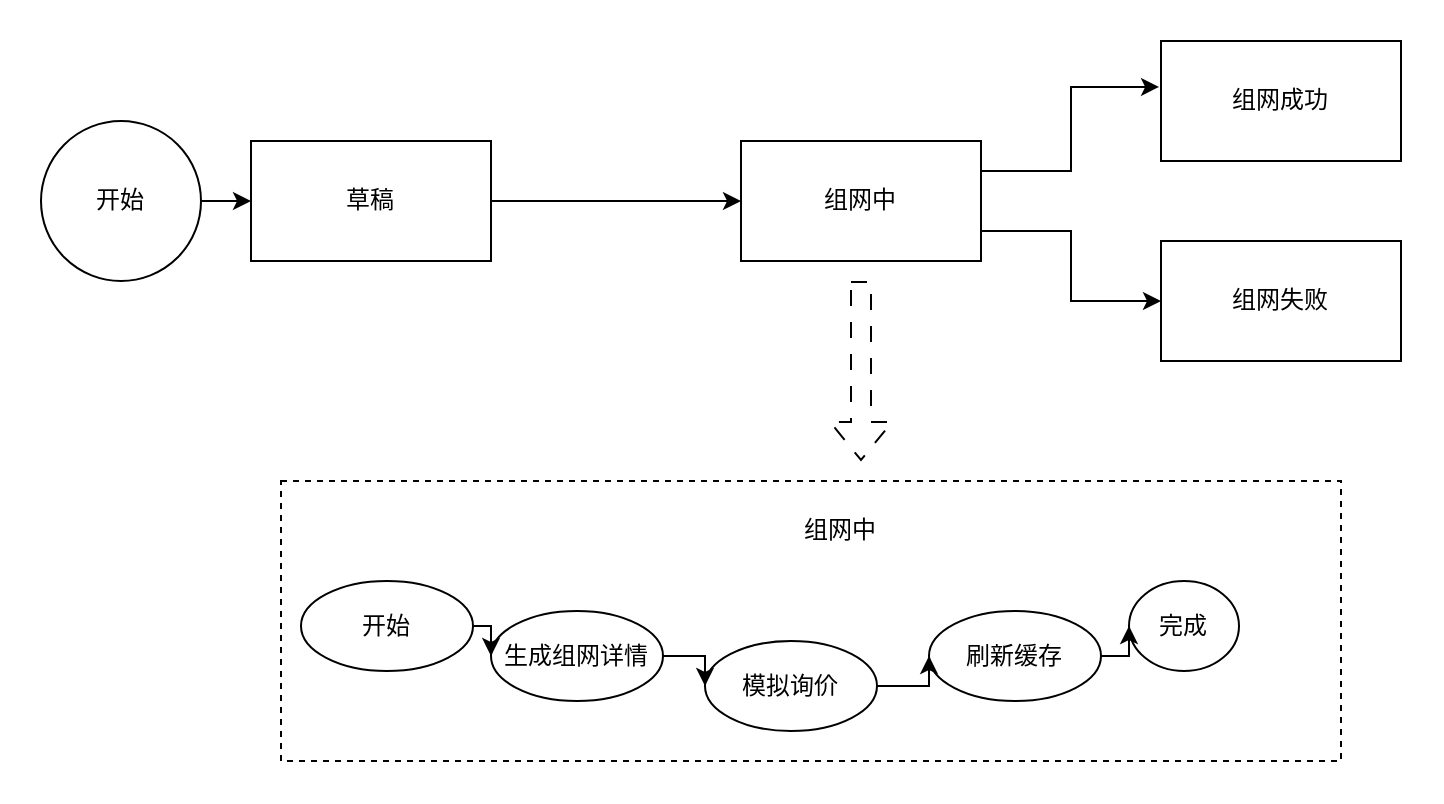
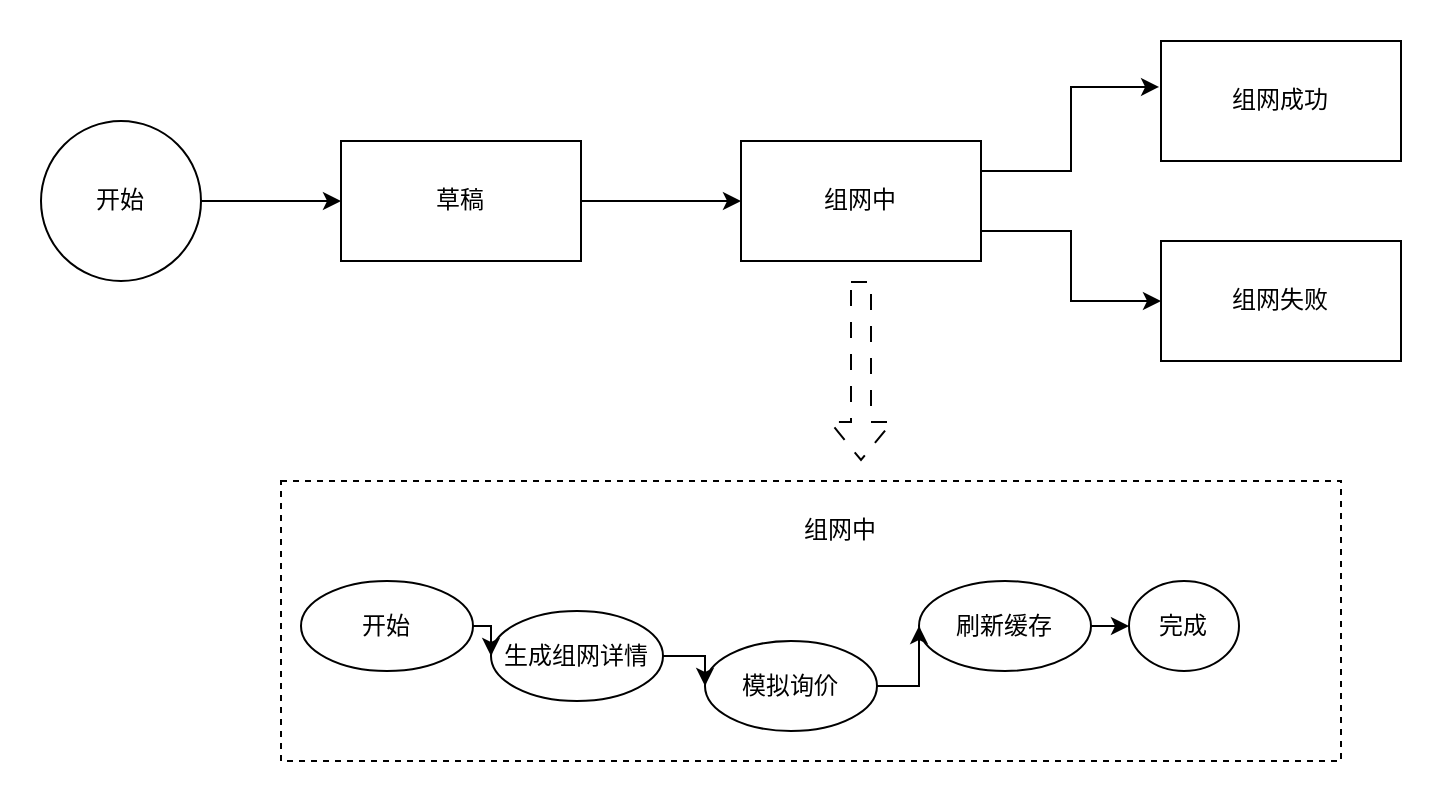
(371, 201) -> (461, 201)
(1015, 656) -> (1005, 626)
